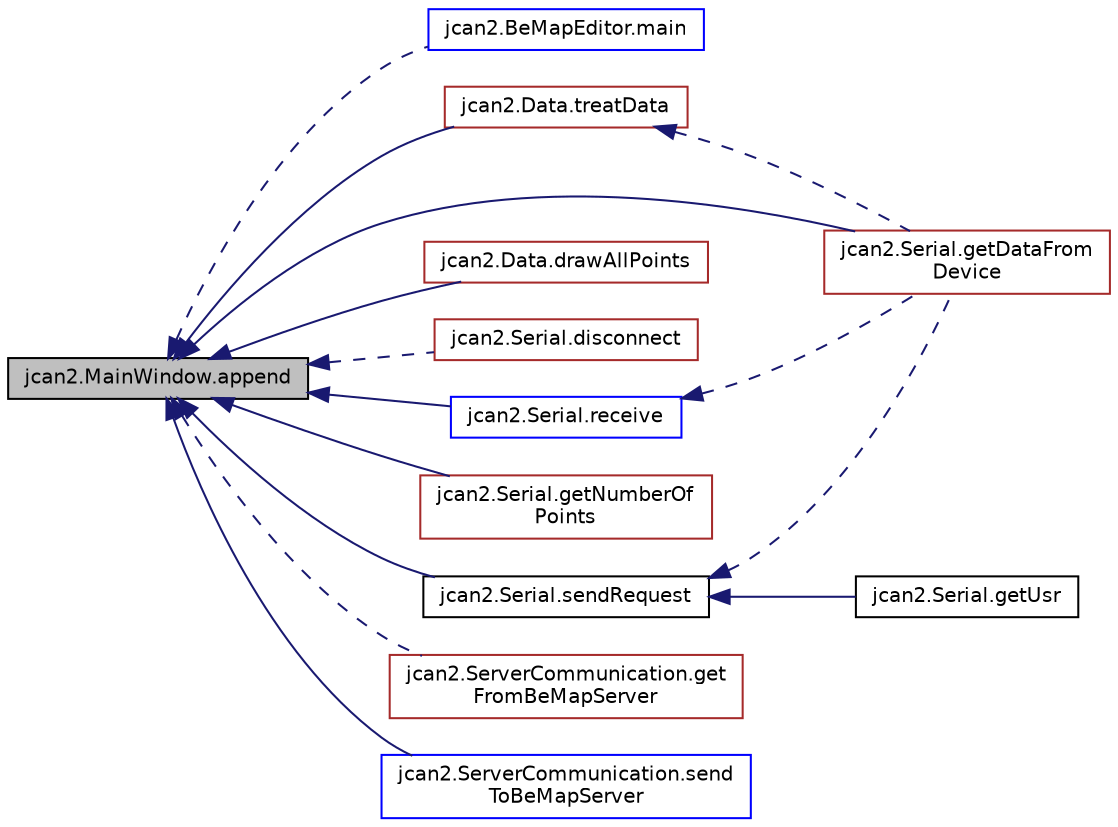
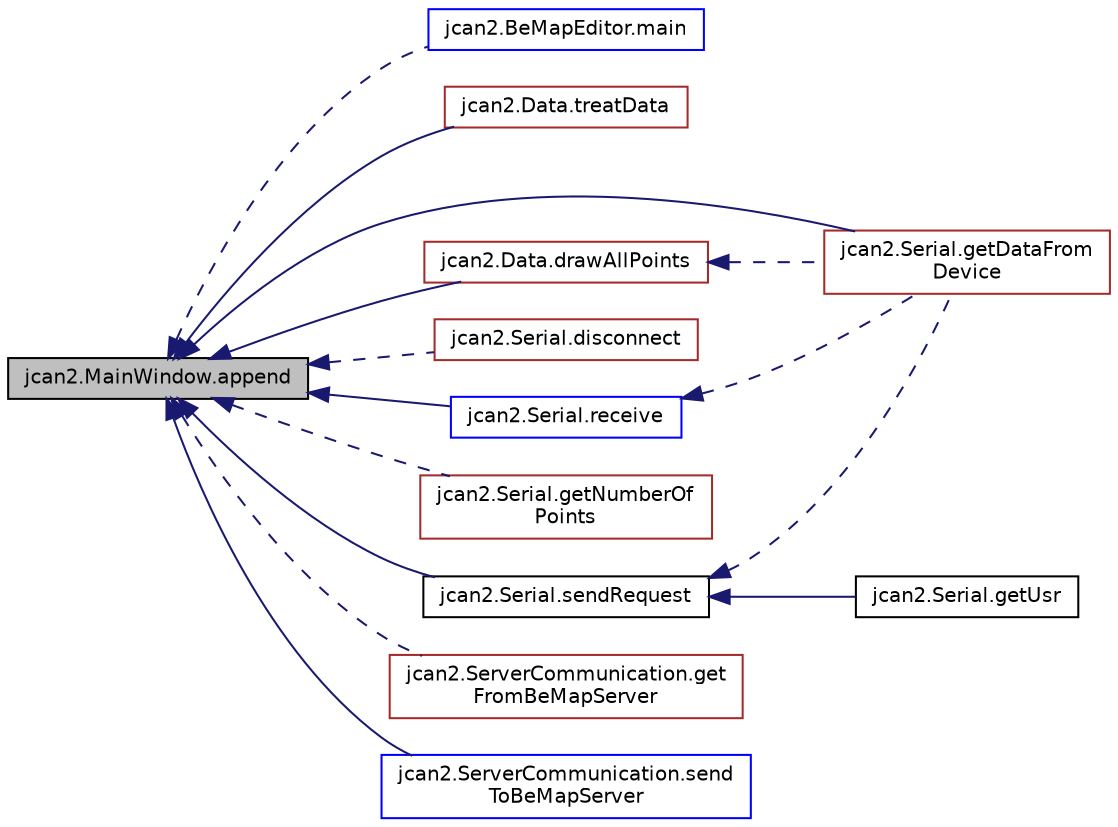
(795, 174) -> (776, 262)
(340, 443) -> (340, 443)
